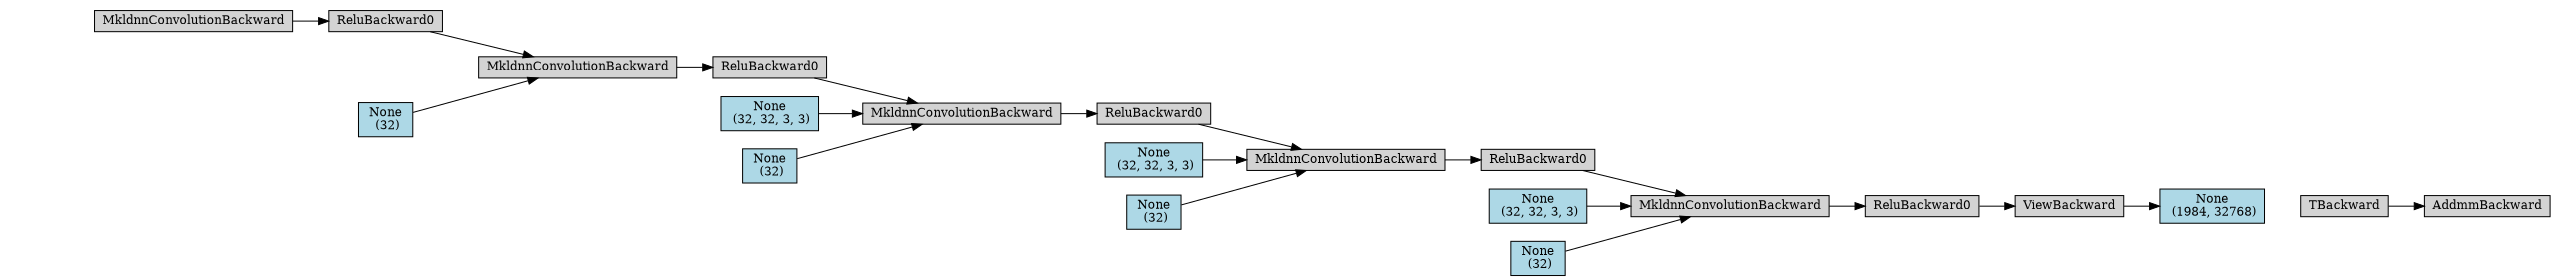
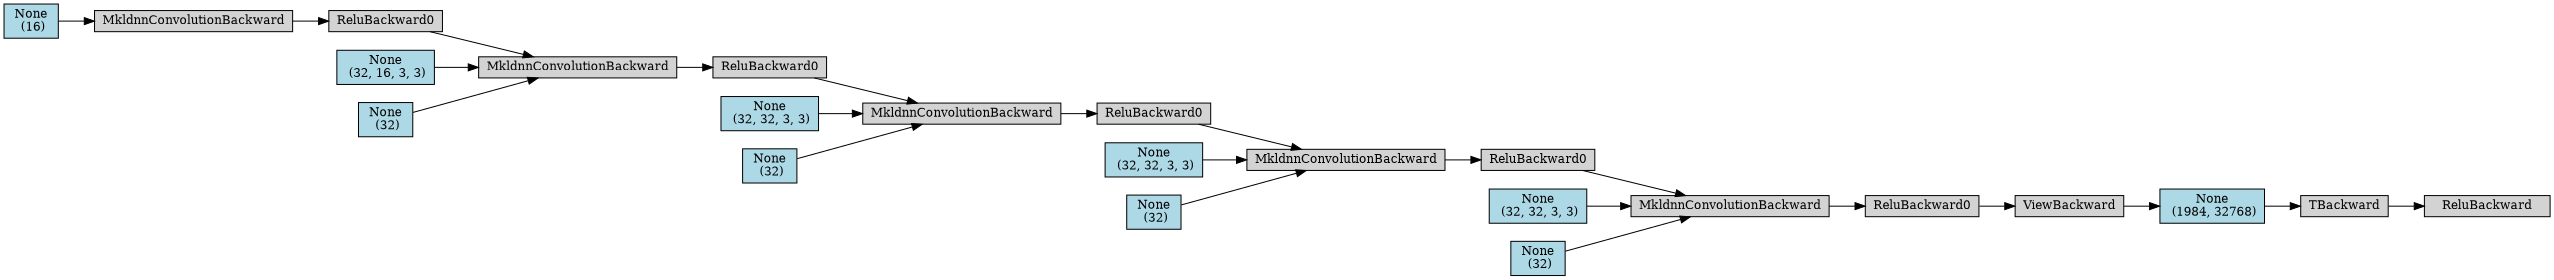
none -> (31, 21)
none -> (386, 67)
none -> (2277, 206)
(2487, 206) -> (2487, 206)
